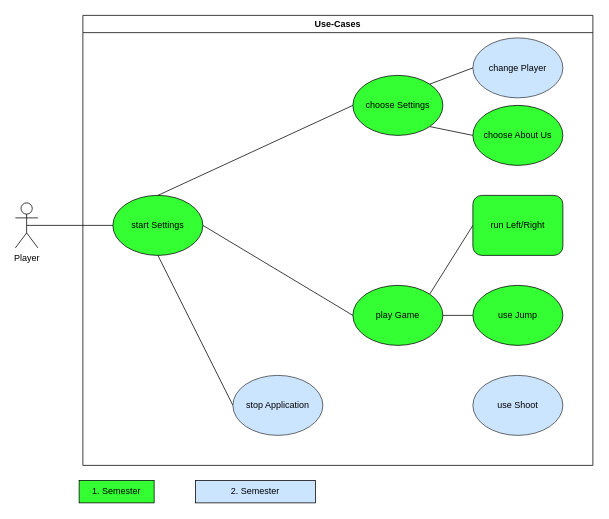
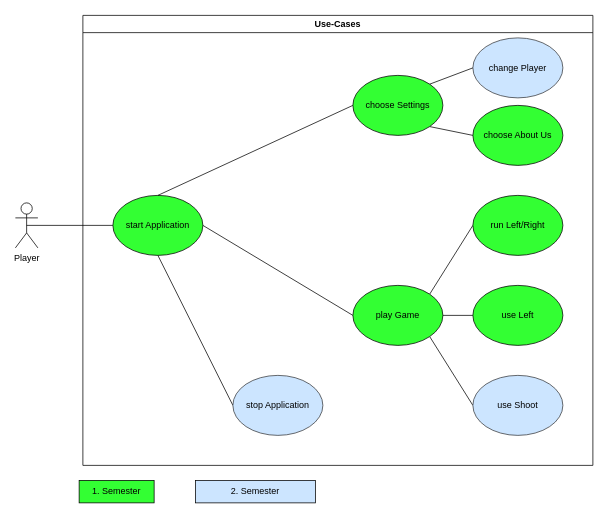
(158, 225) -> (158, 225)
(518, 225) -> (518, 225)
(518, 315) -> (518, 315)
none -> (451, 371)
